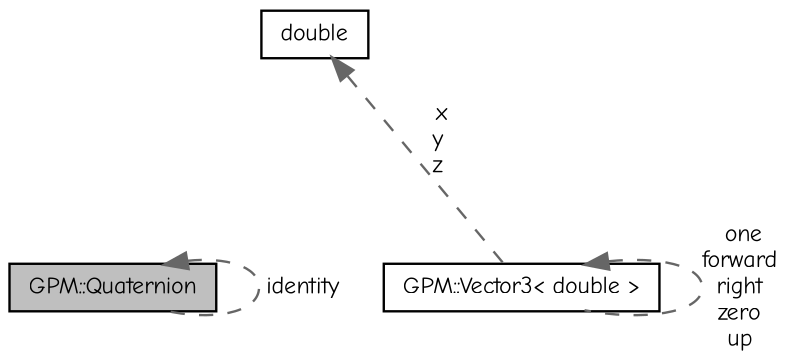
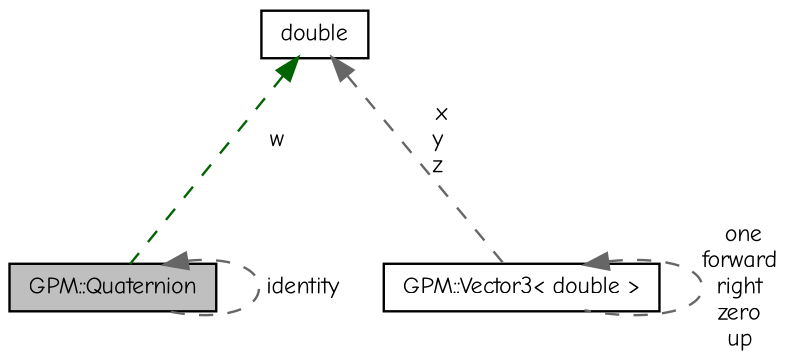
none -> (206, 170)
